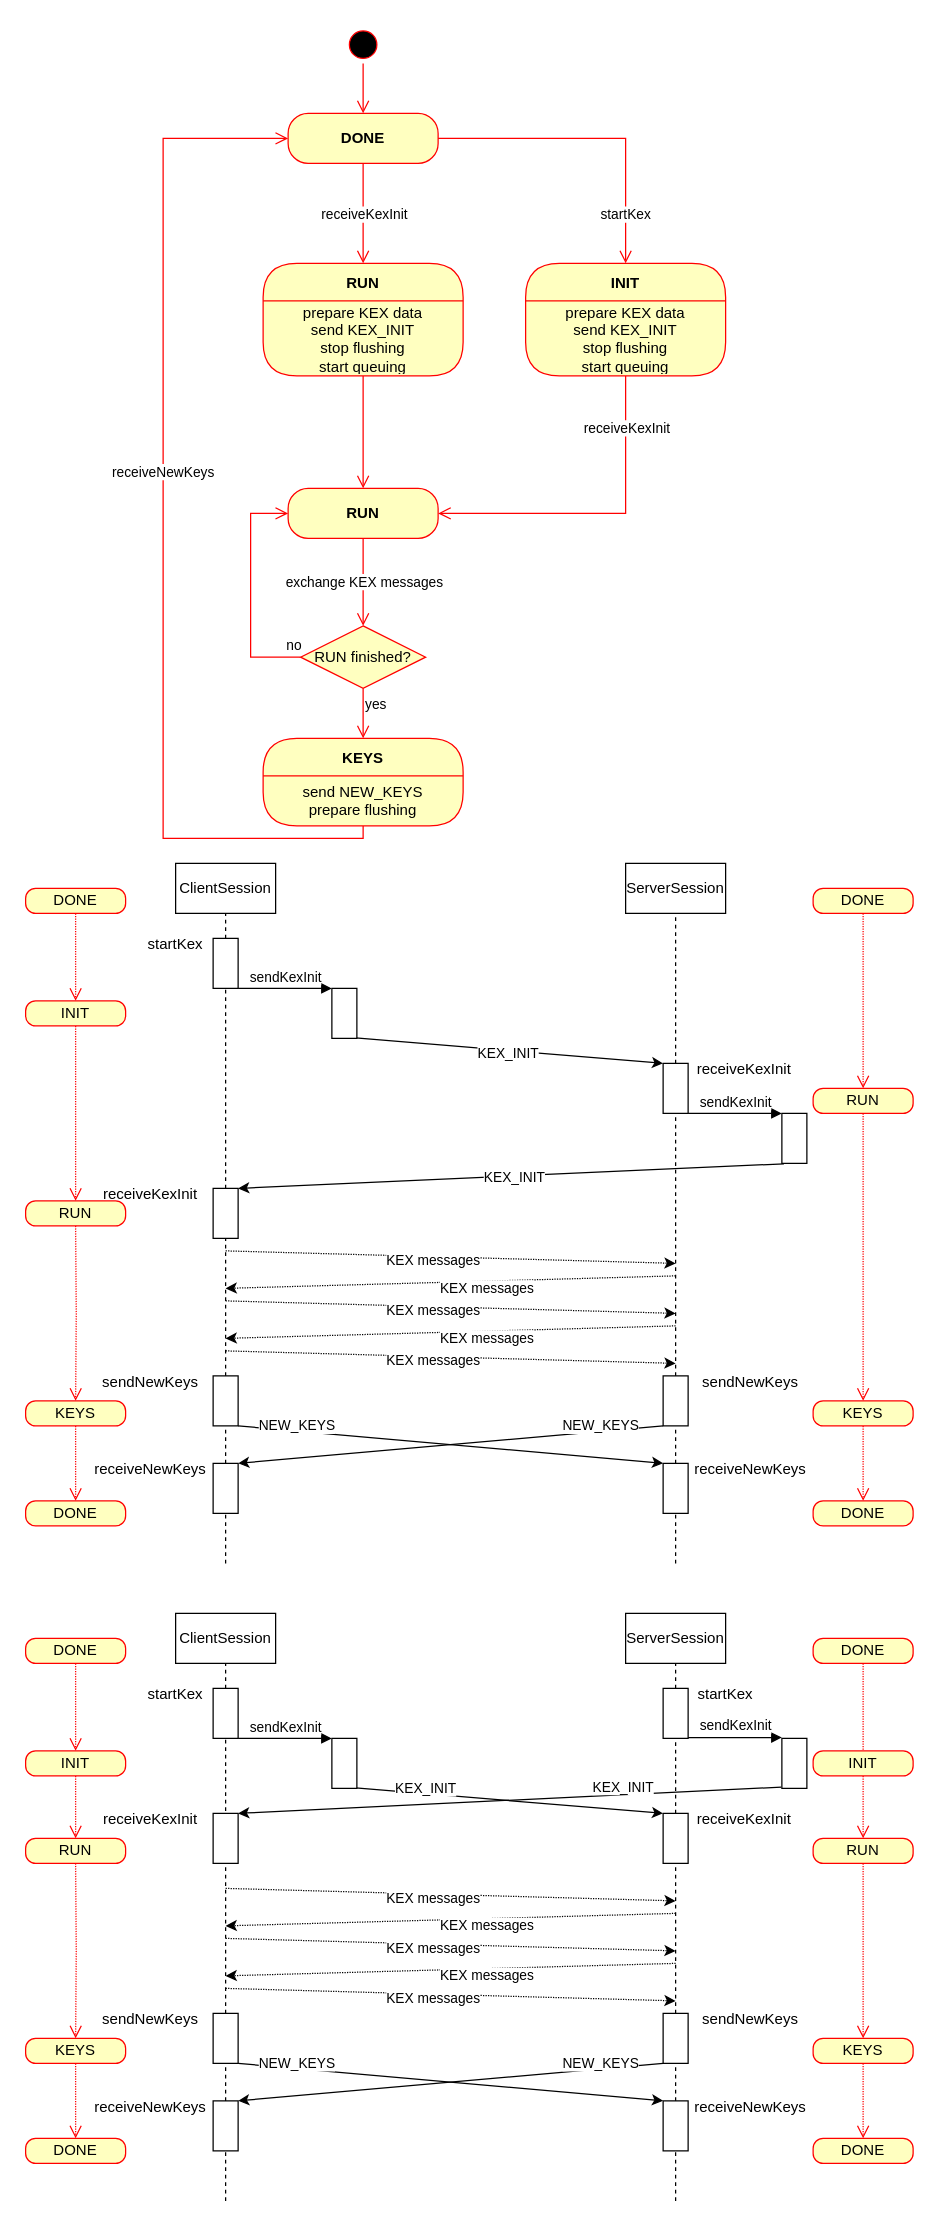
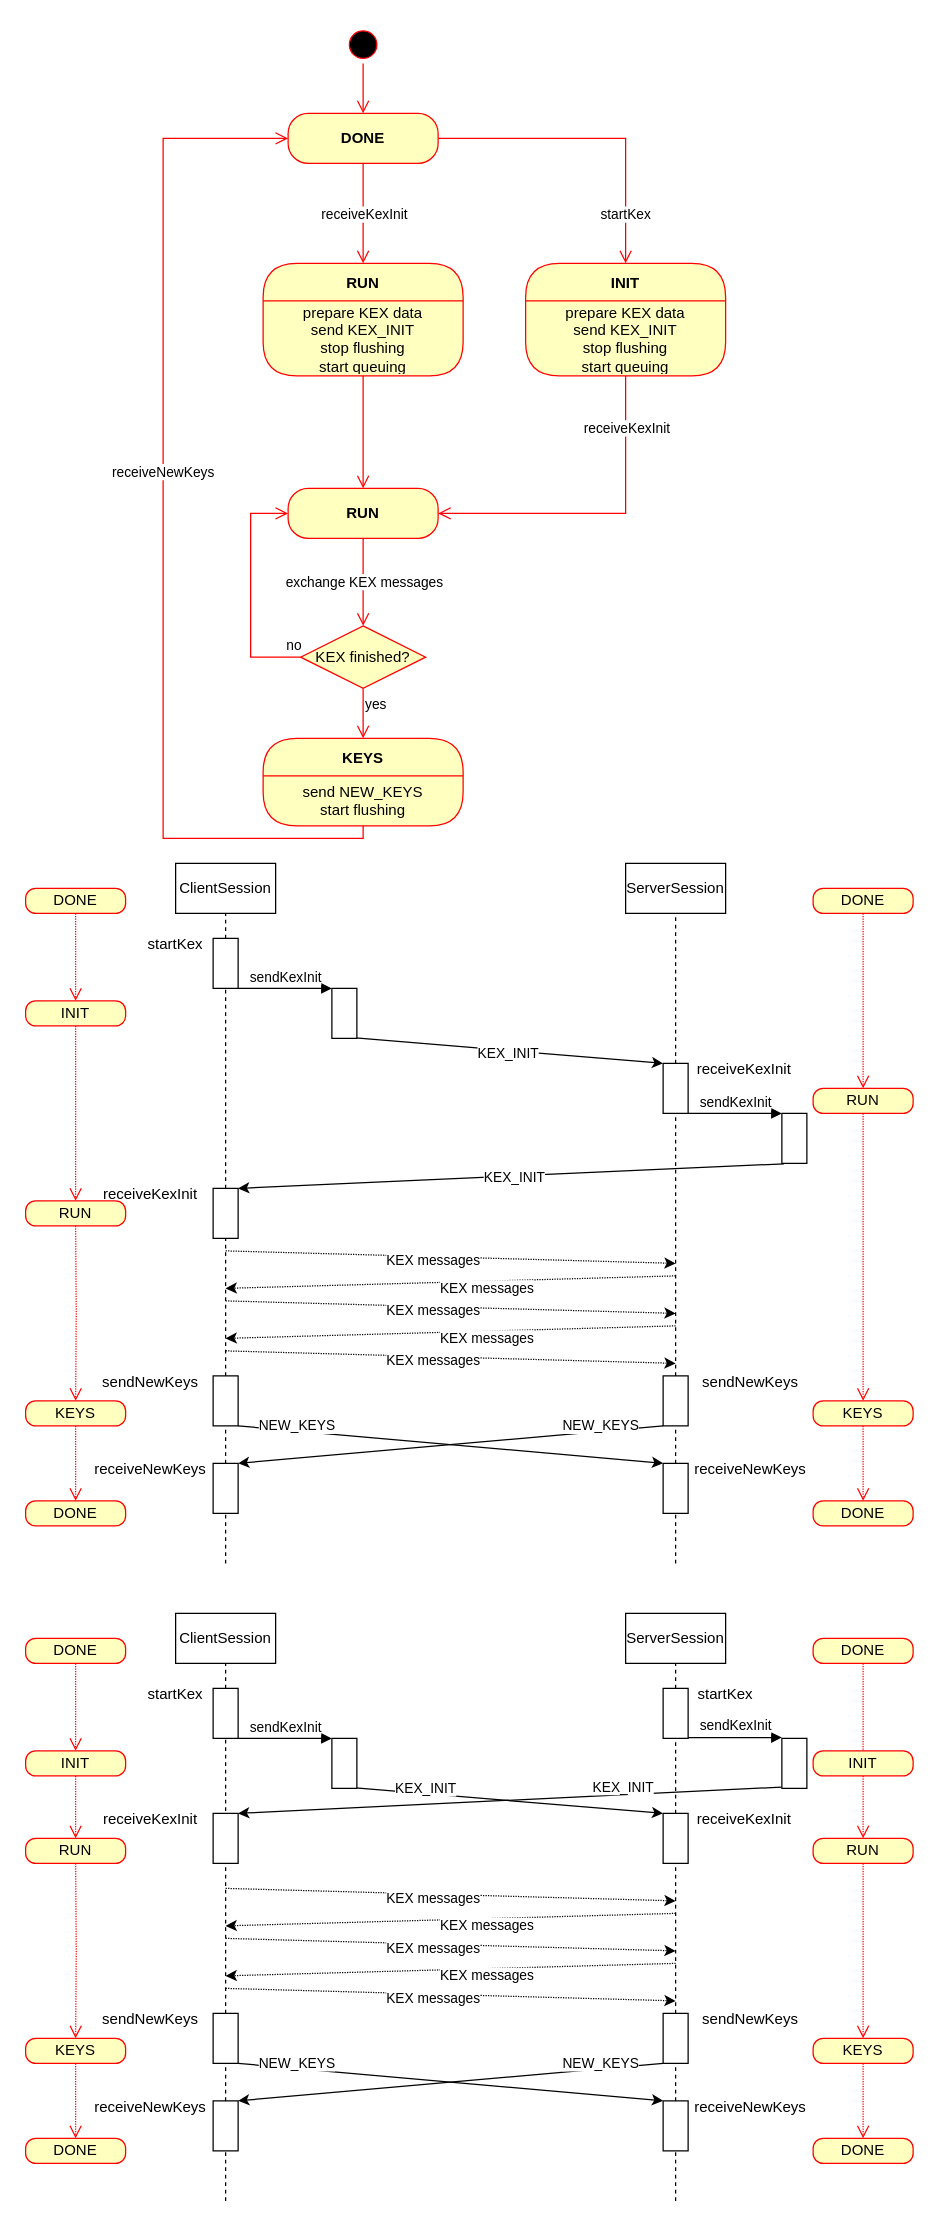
(363, 657) -> (363, 657)
(363, 801) -> (363, 801)
